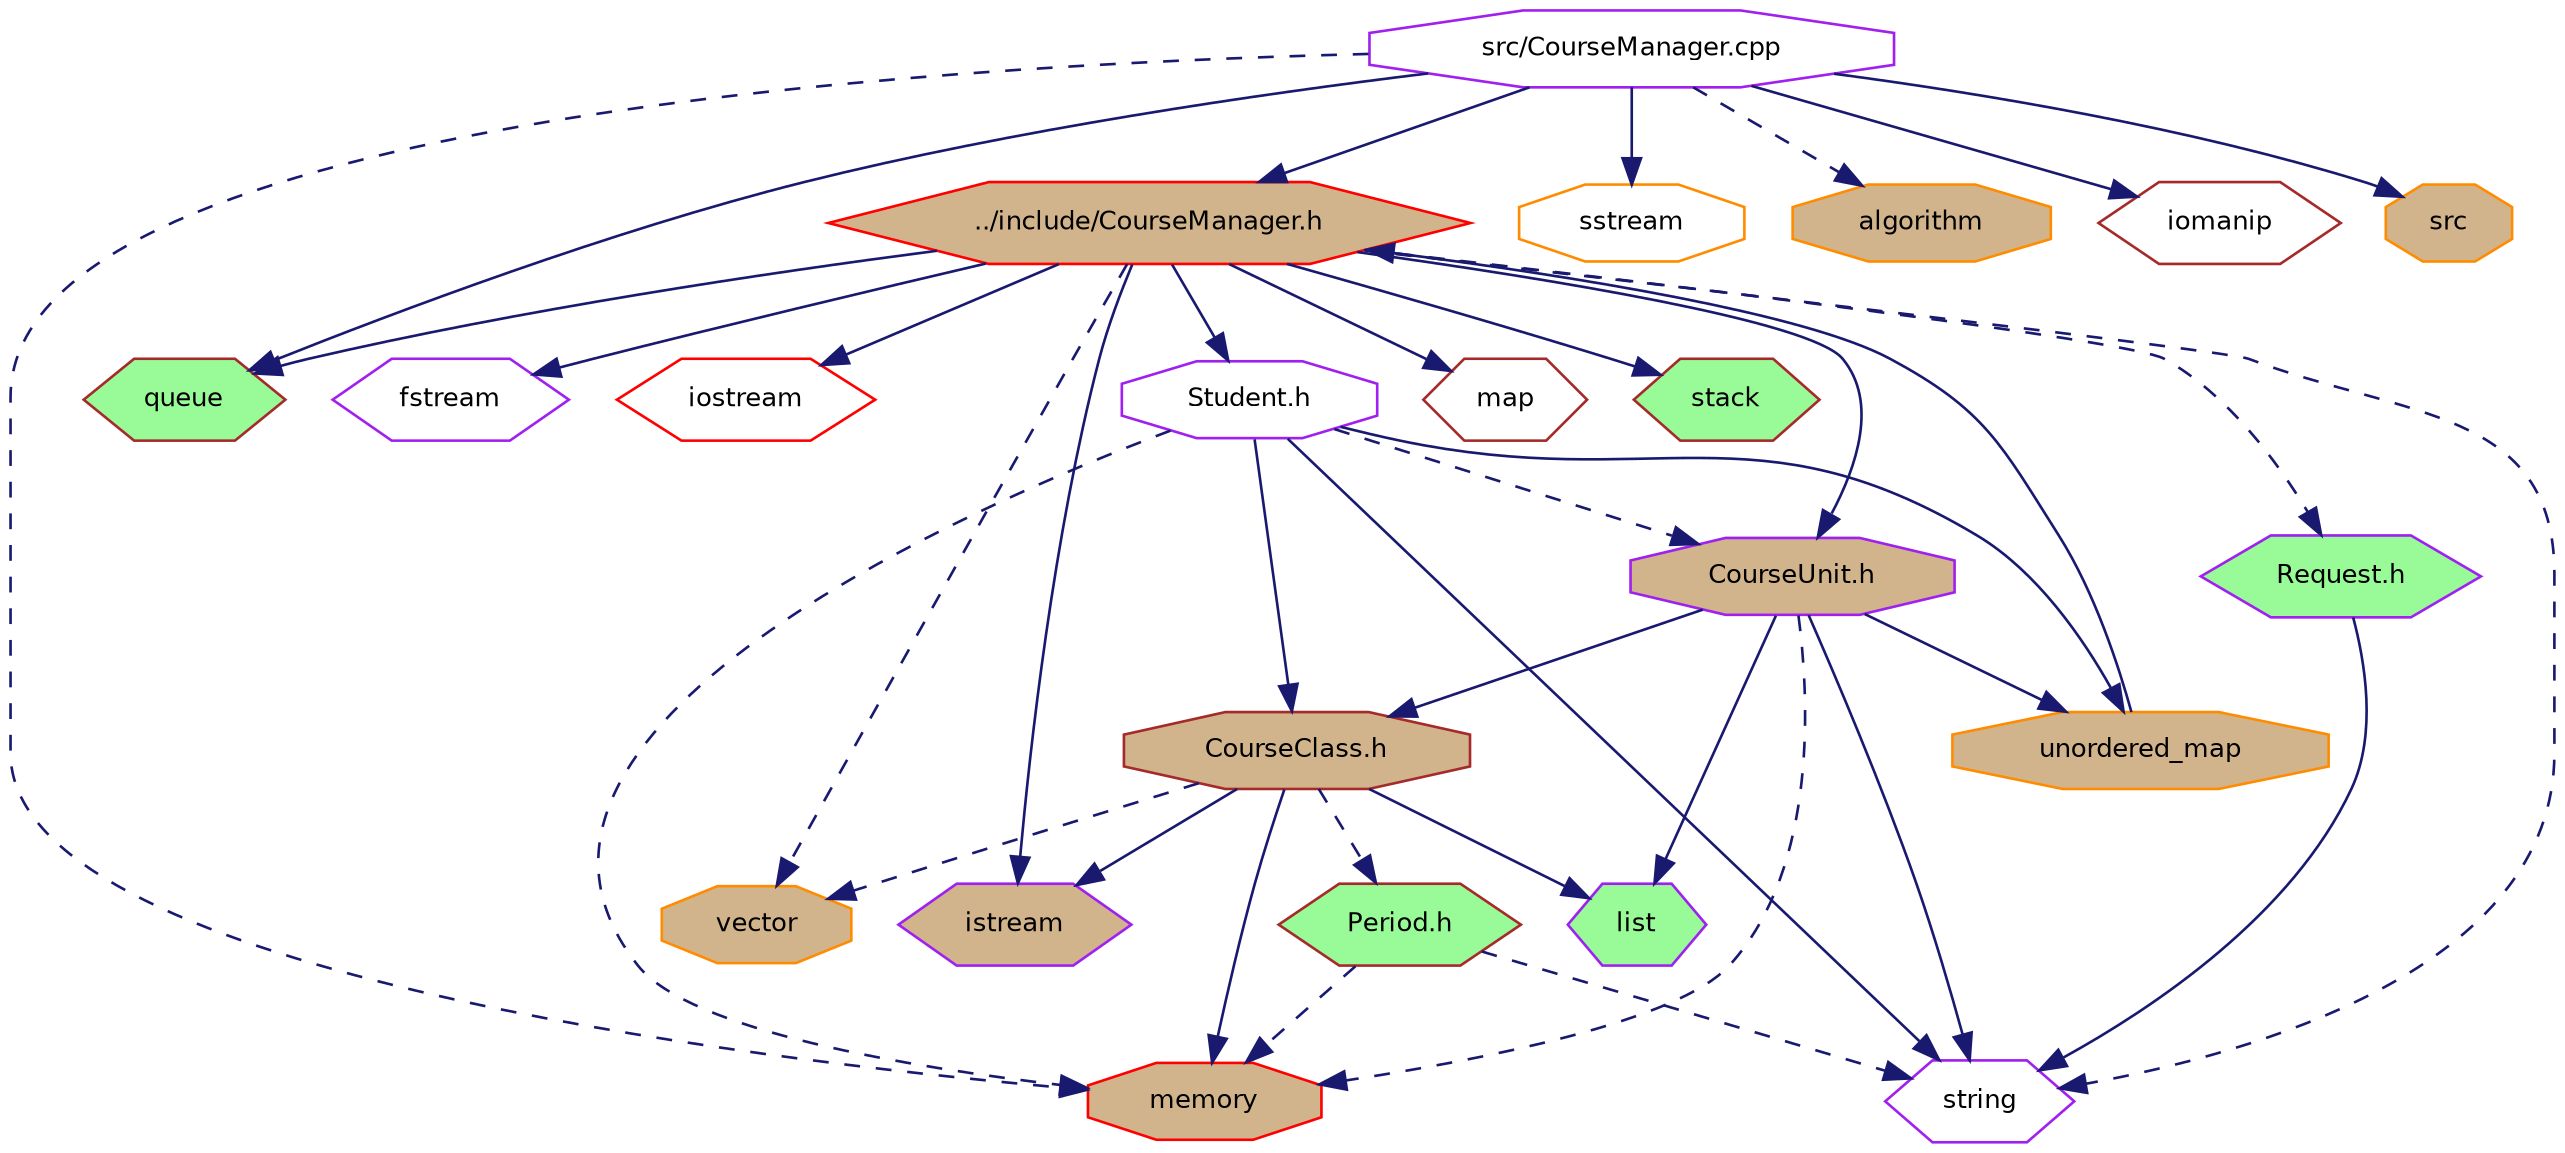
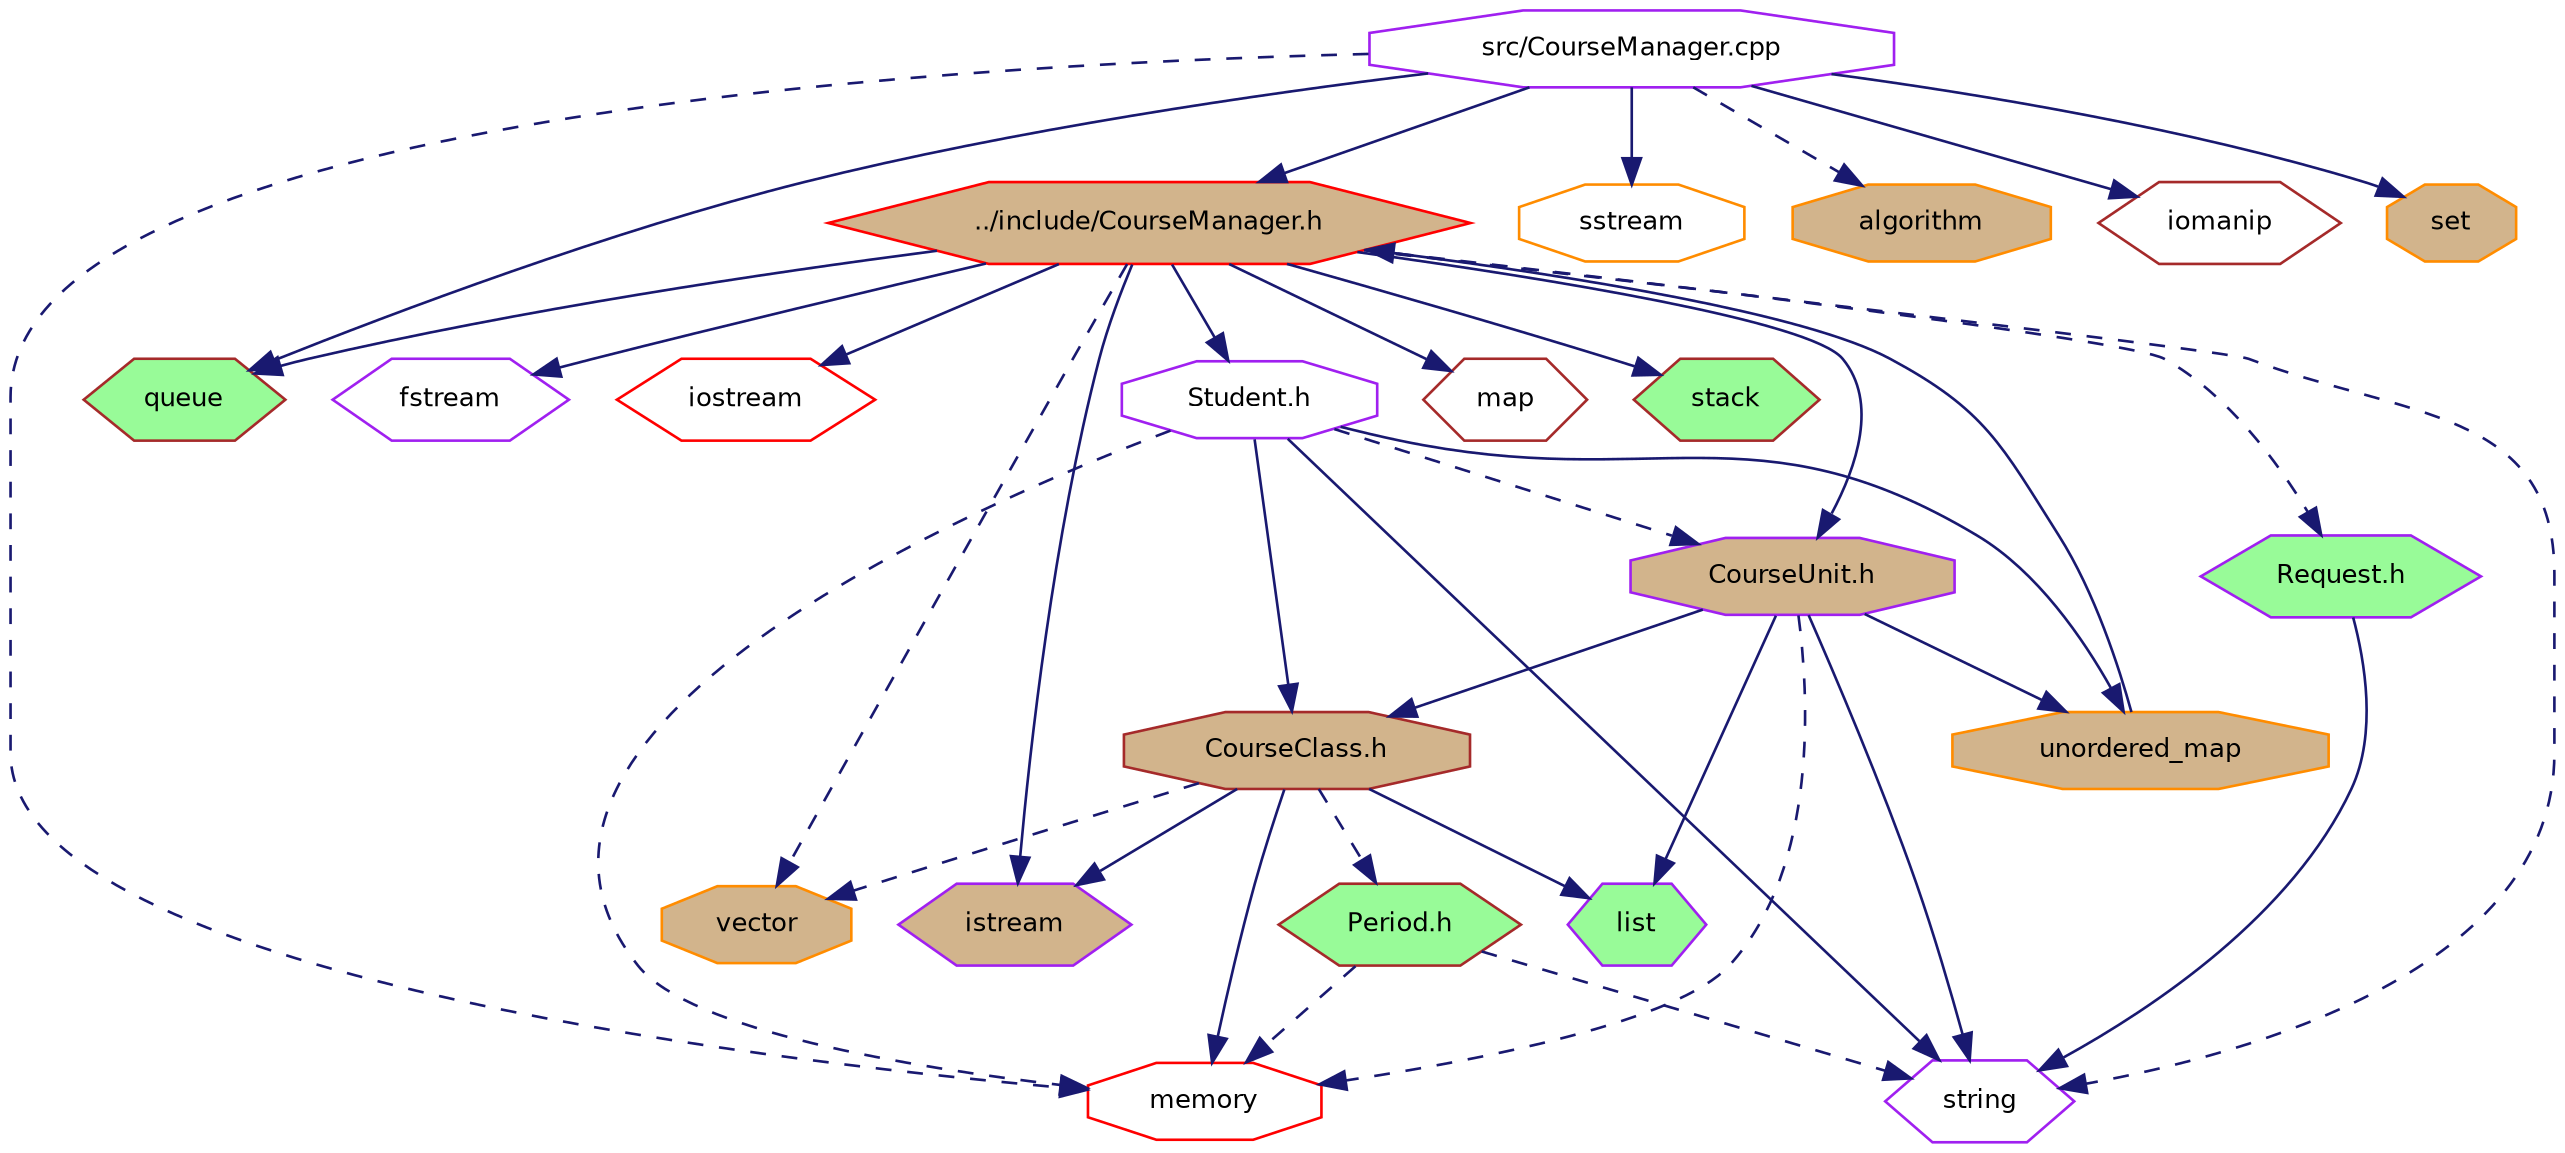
(2449, 223) -> (2452, 223)
(1205, 1101) -> (1205, 1101)
